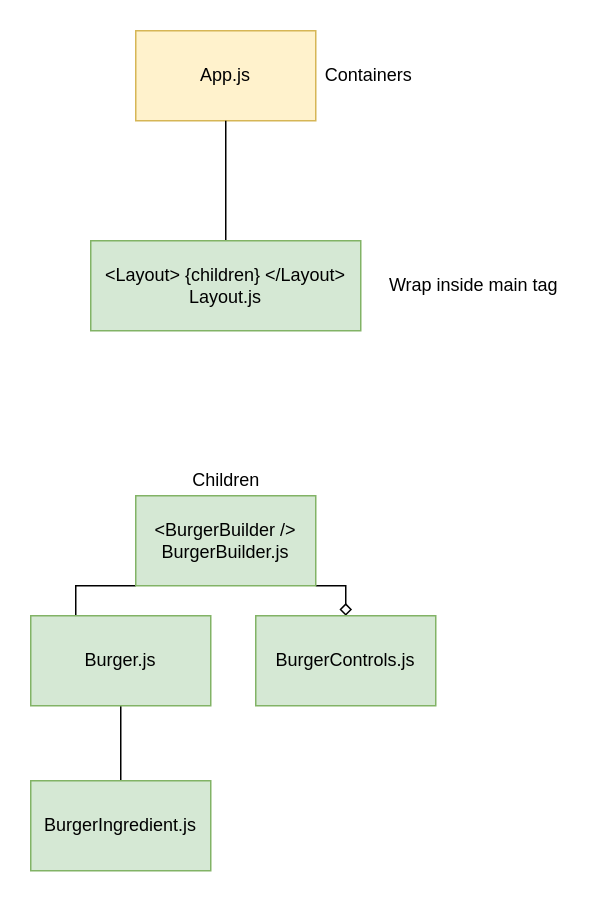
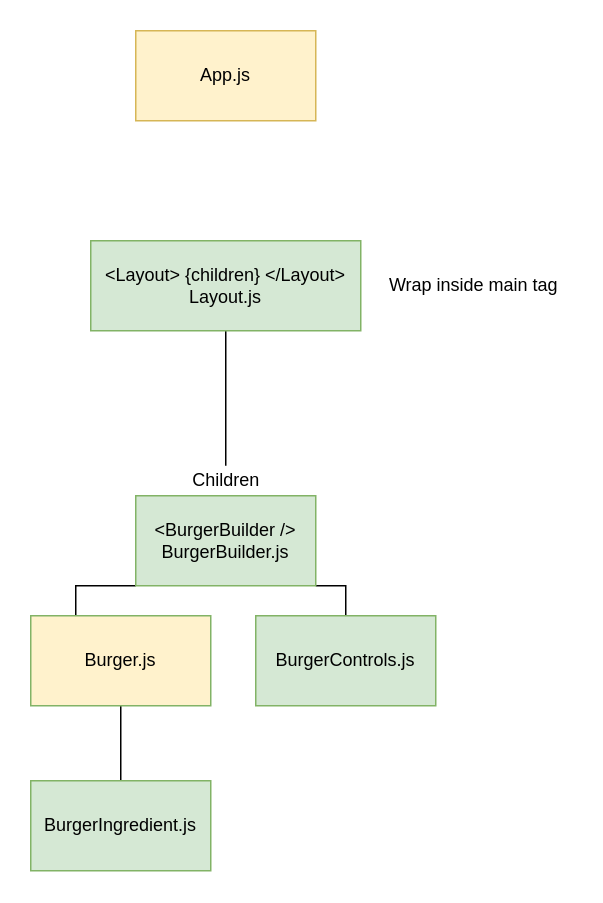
(368, 76) -> none
(226, 181) -> (226, 398)
(346, 603) -> (346, 609)
(121, 661) -> (121, 661)
